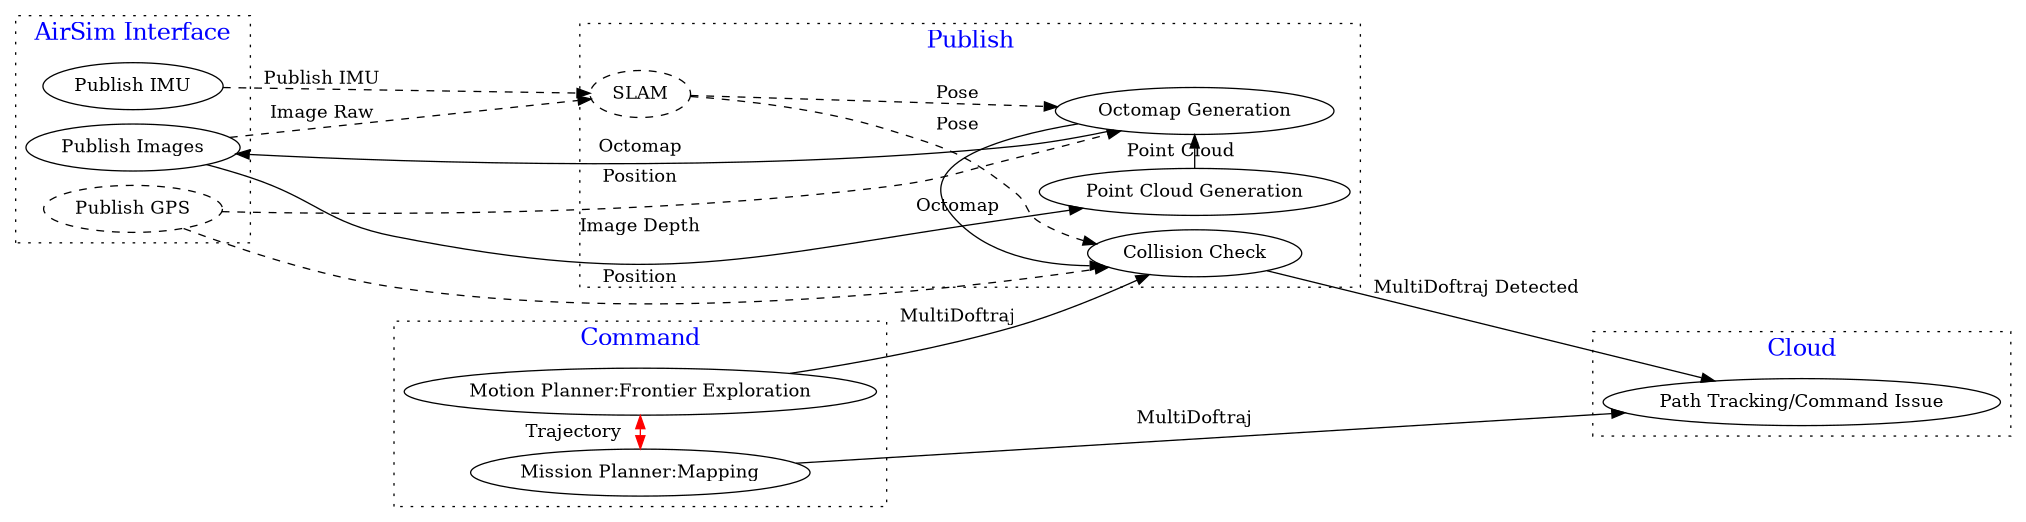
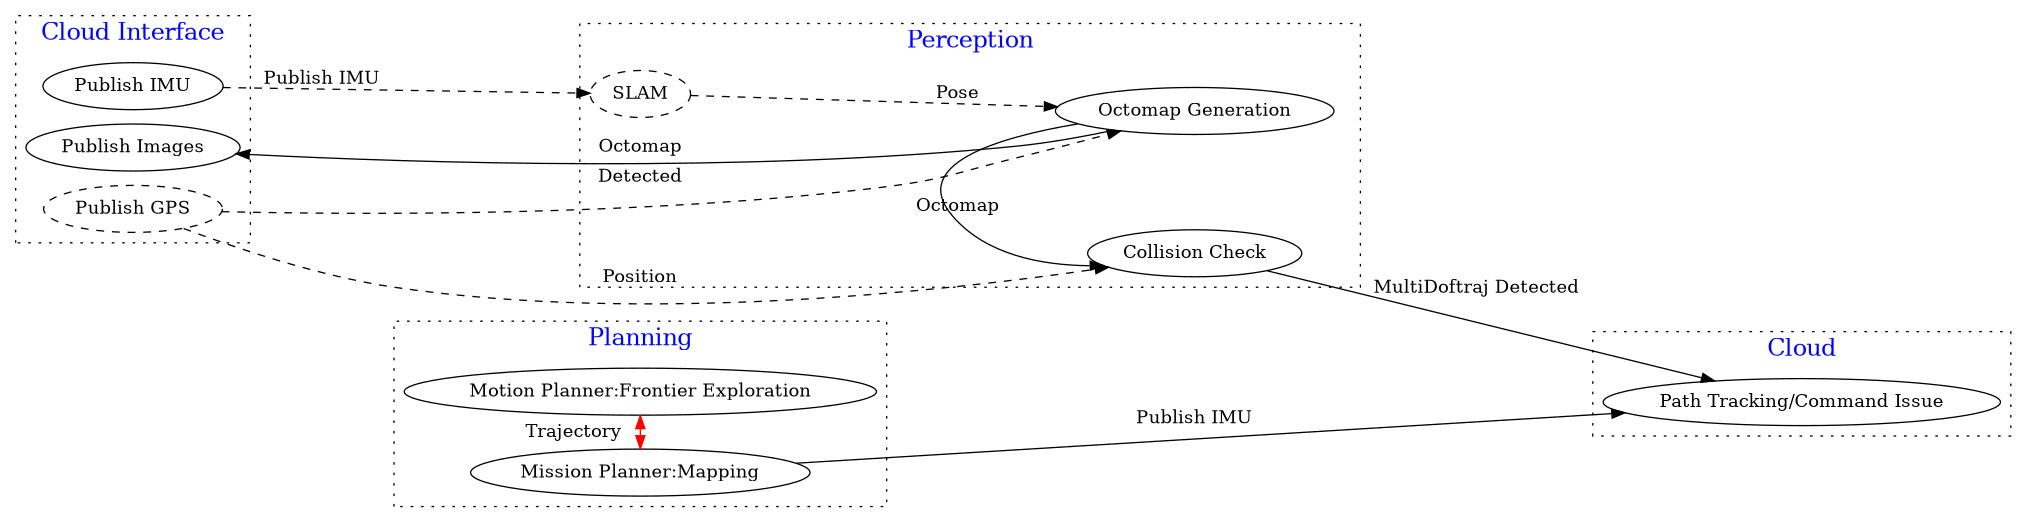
(133, 34) -> (133, 34)
(970, 42) -> (970, 42)
(404, 119) -> none
(902, 134) -> none
(640, 177) -> (640, 177)
(1195, 192) -> none
(640, 339) -> (640, 339)
(967, 339) -> none
(1195, 418) -> (1195, 418)
